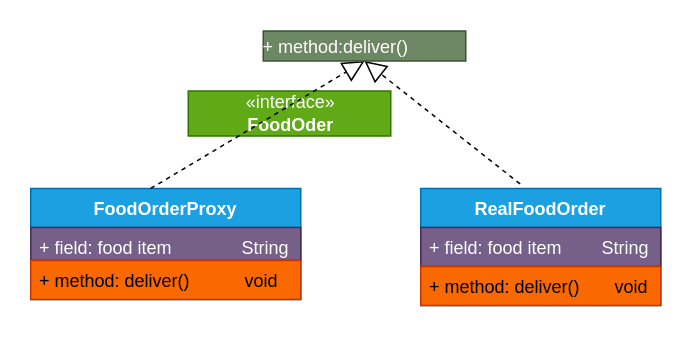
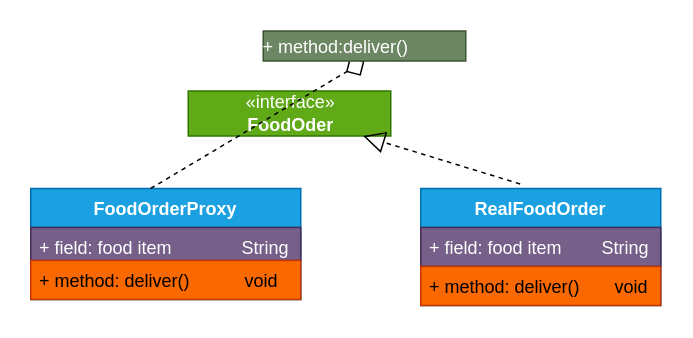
(345, 73) -> (345, 72)
(451, 129) -> (452, 163)
